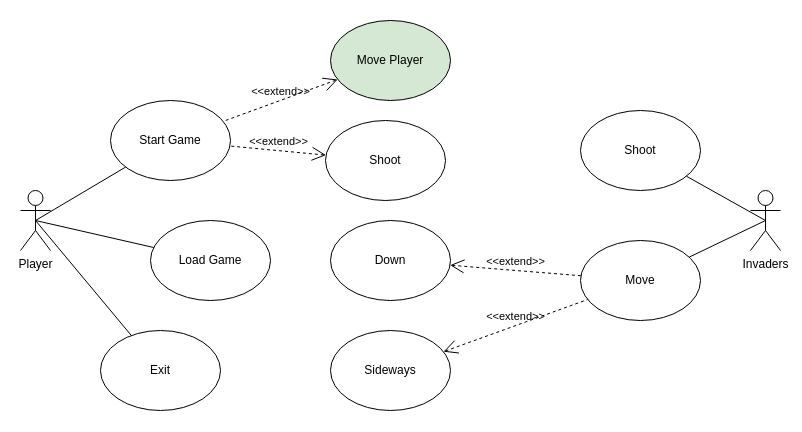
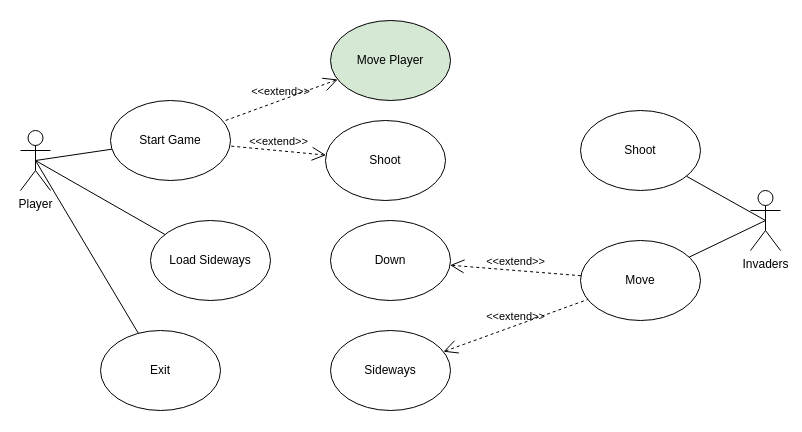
(36, 221) -> (36, 161)
(211, 261) -> (211, 261)
